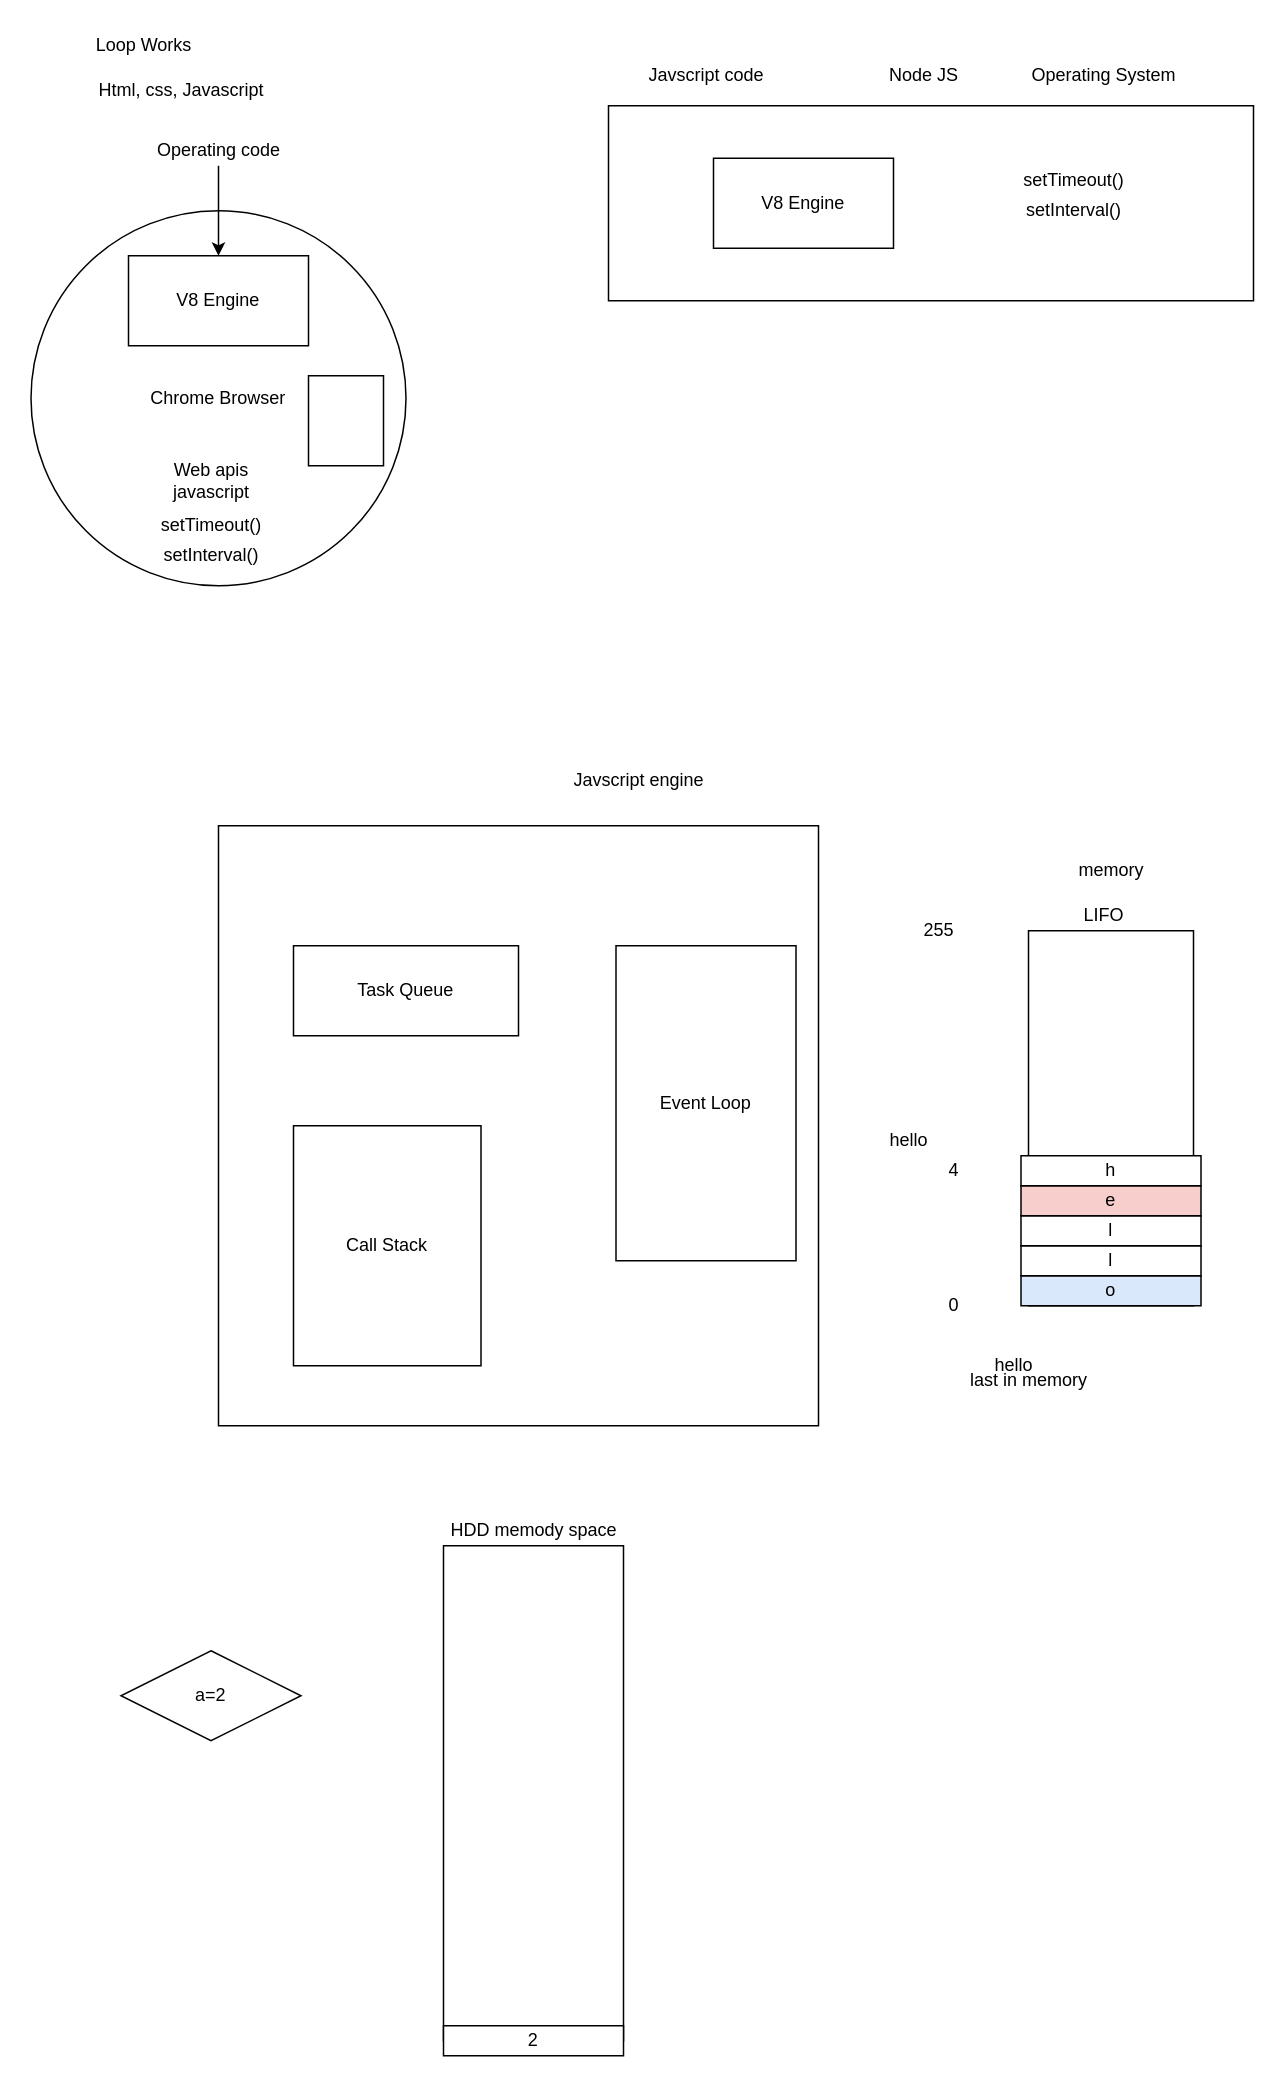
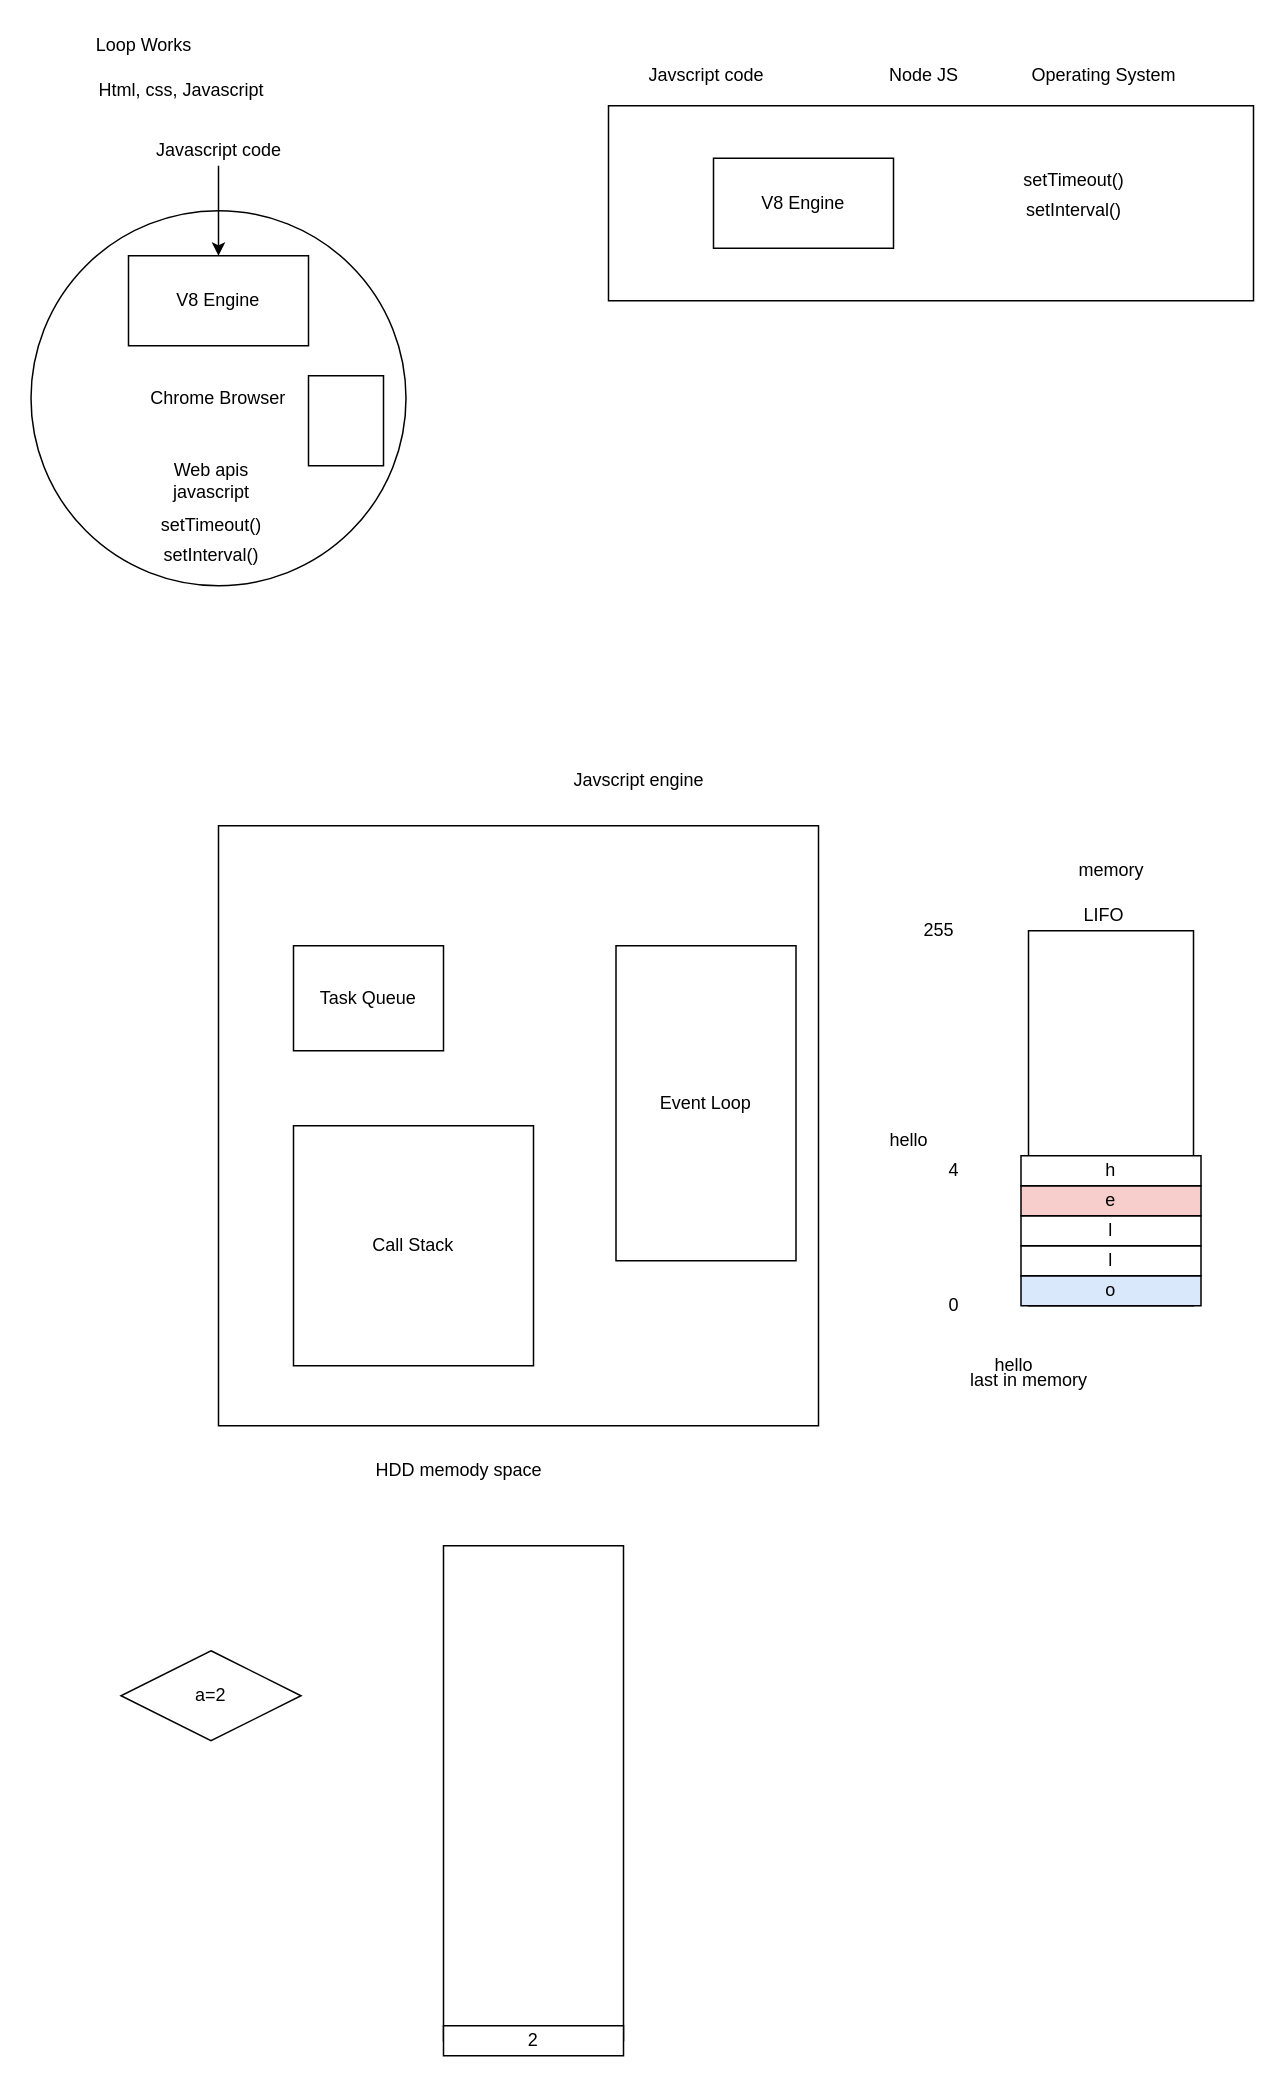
(219, 151) -> (219, 151)
(406, 991) -> (368, 998)
(387, 1246) -> (413, 1246)
(533, 1531) -> (458, 1471)
